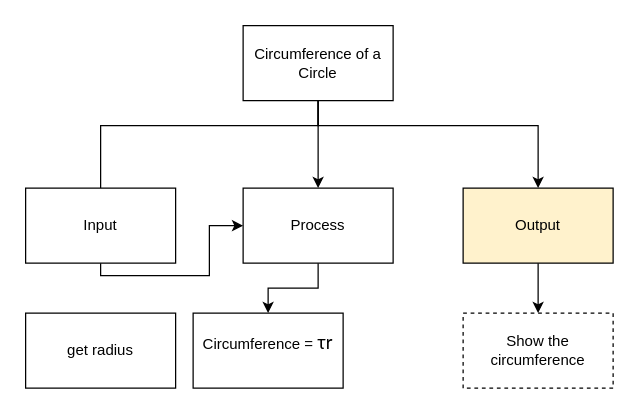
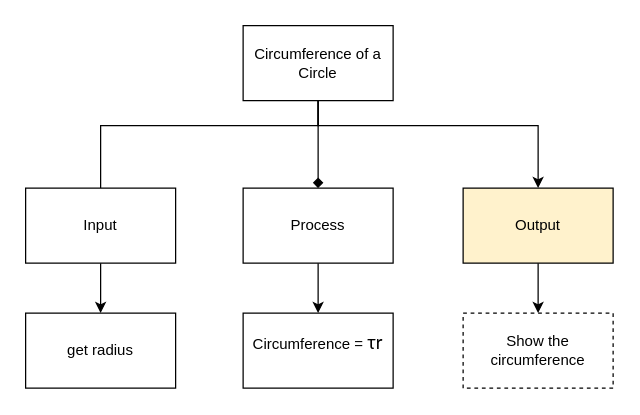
(318, 178) -> (318, 177)
(191, 276) -> (101, 289)
(268, 351) -> (318, 351)
